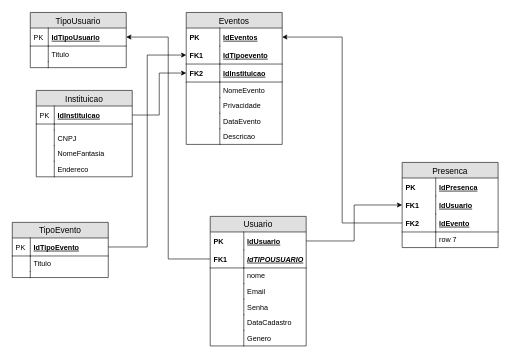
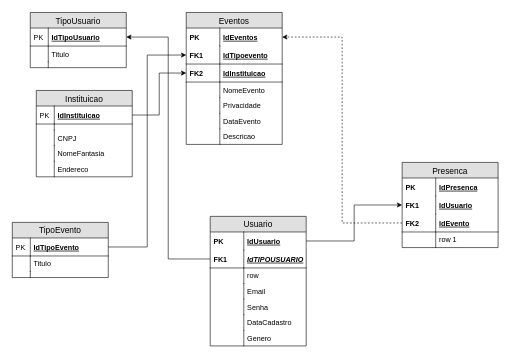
(342, 133) -> (342, 133)
(448, 240) -> (448, 240)
(255, 276) -> (253, 276)
